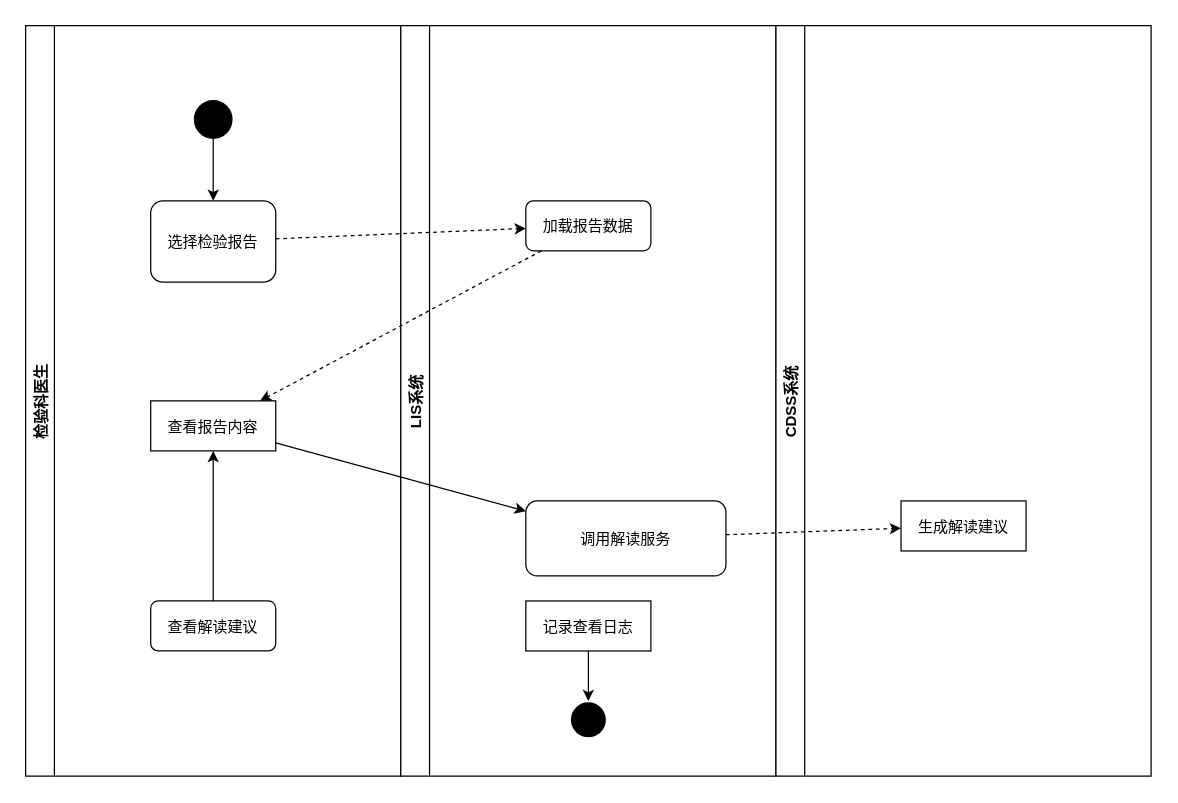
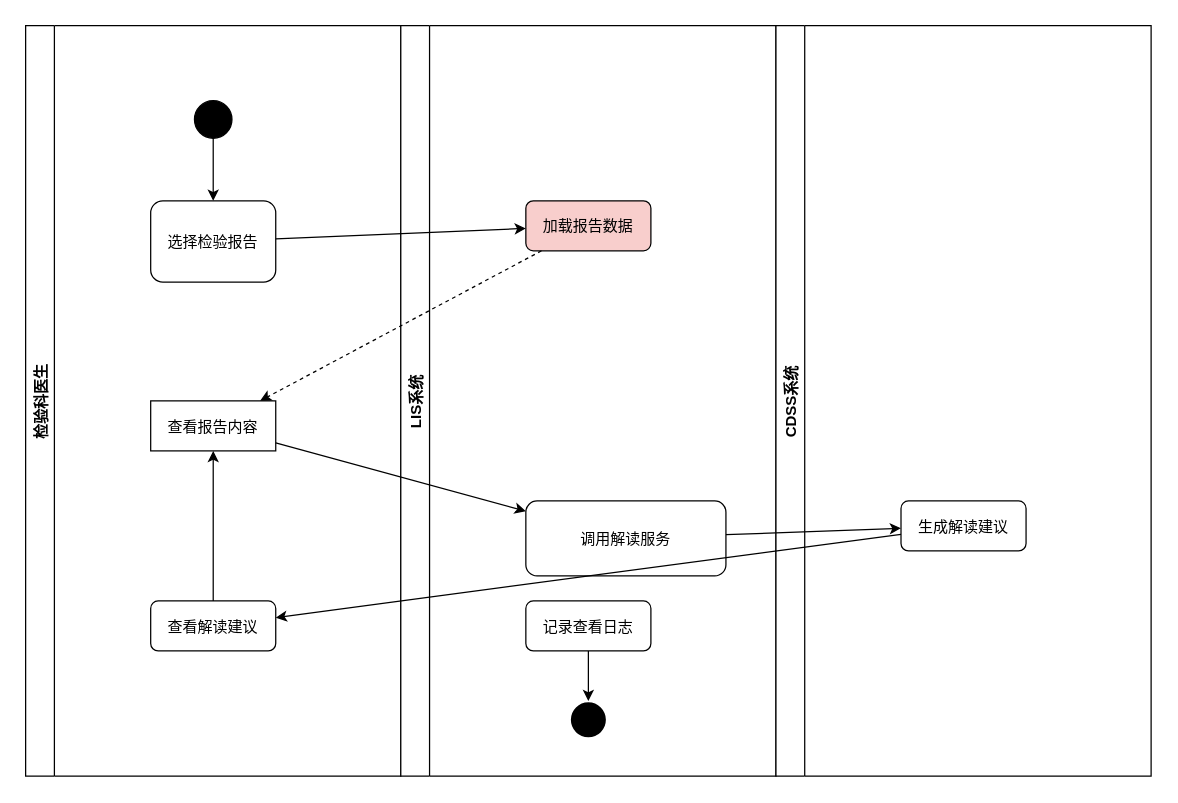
(588, 226) -> (588, 226)
(396, 234) -> (396, 234)
(963, 526) -> (963, 526)
(810, 531) -> (810, 531)
none -> (747, 554)
(588, 626) -> (588, 626)
